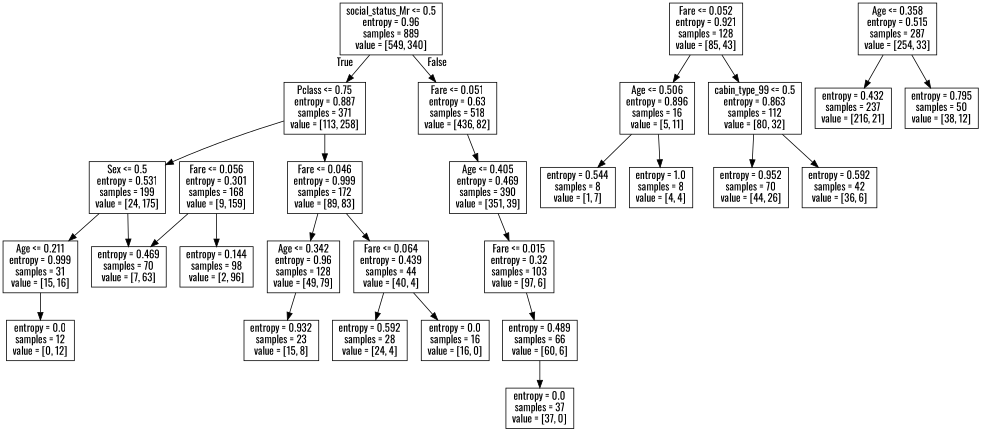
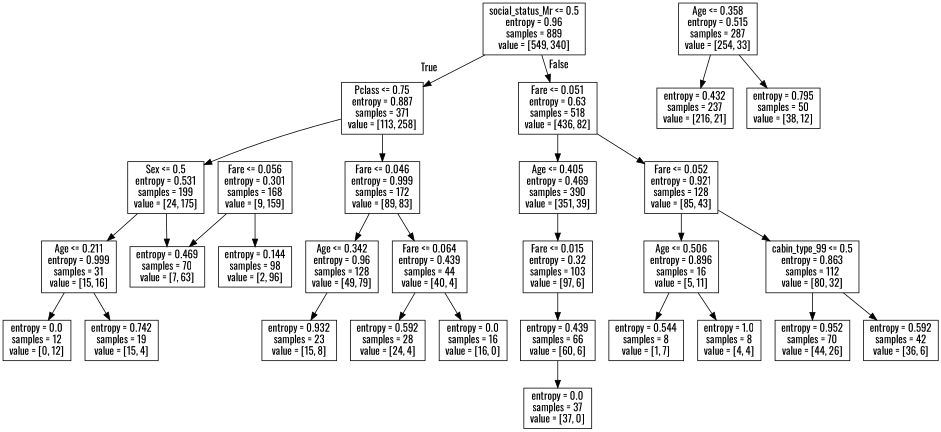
none -> (617, 147)
none -> (122, 340)
(540, 340) -> (558, 340)
